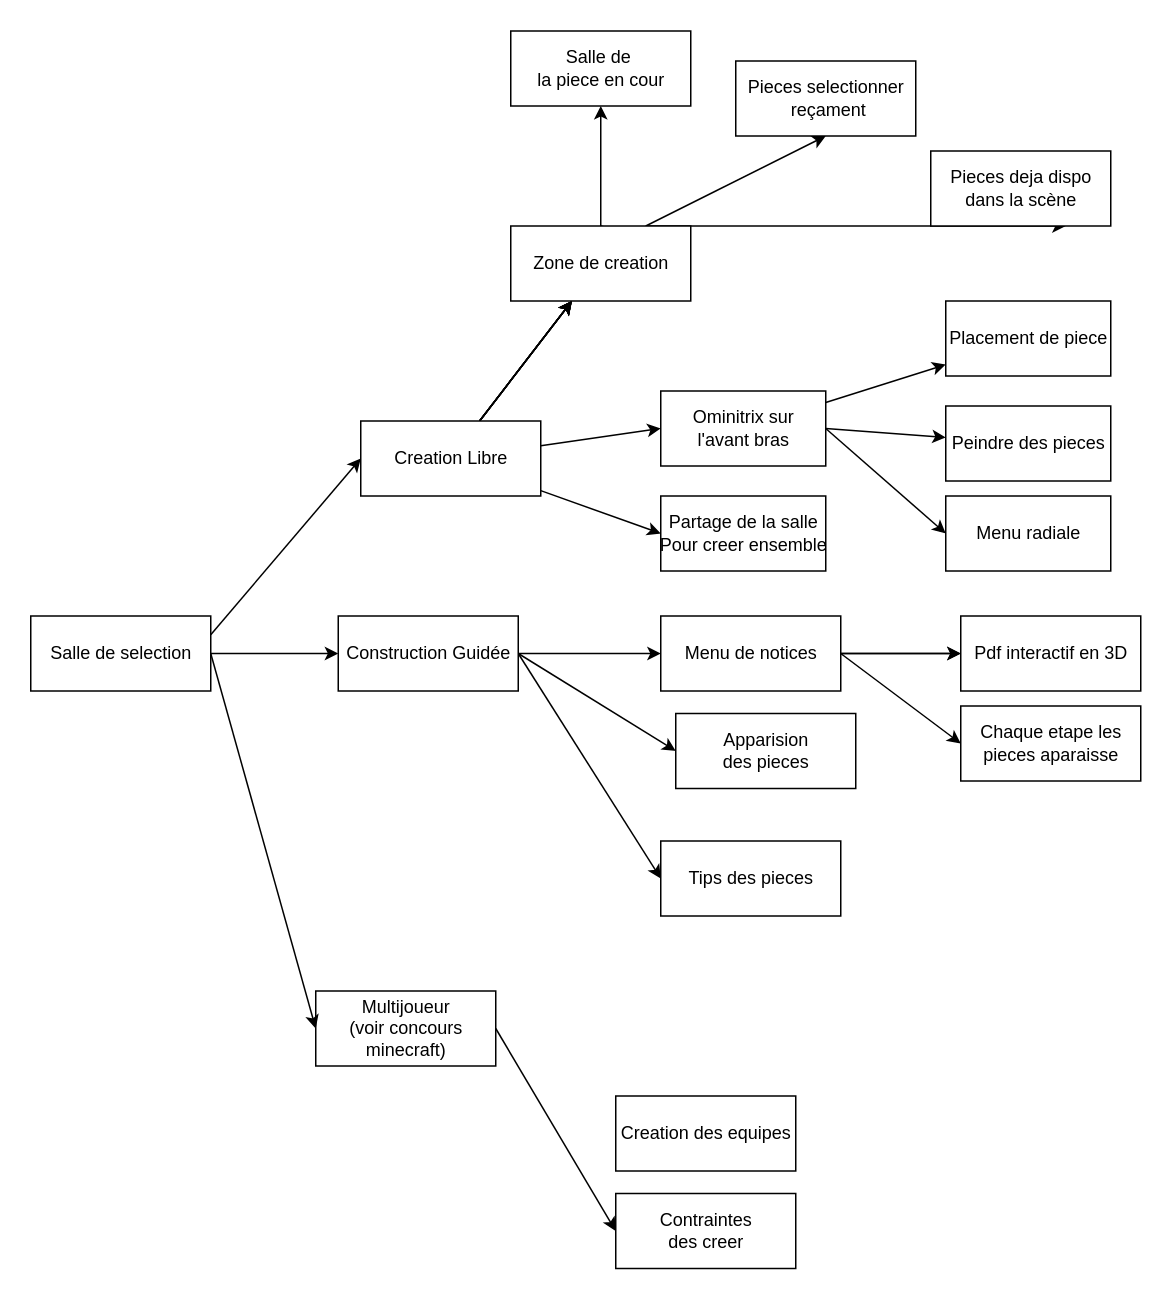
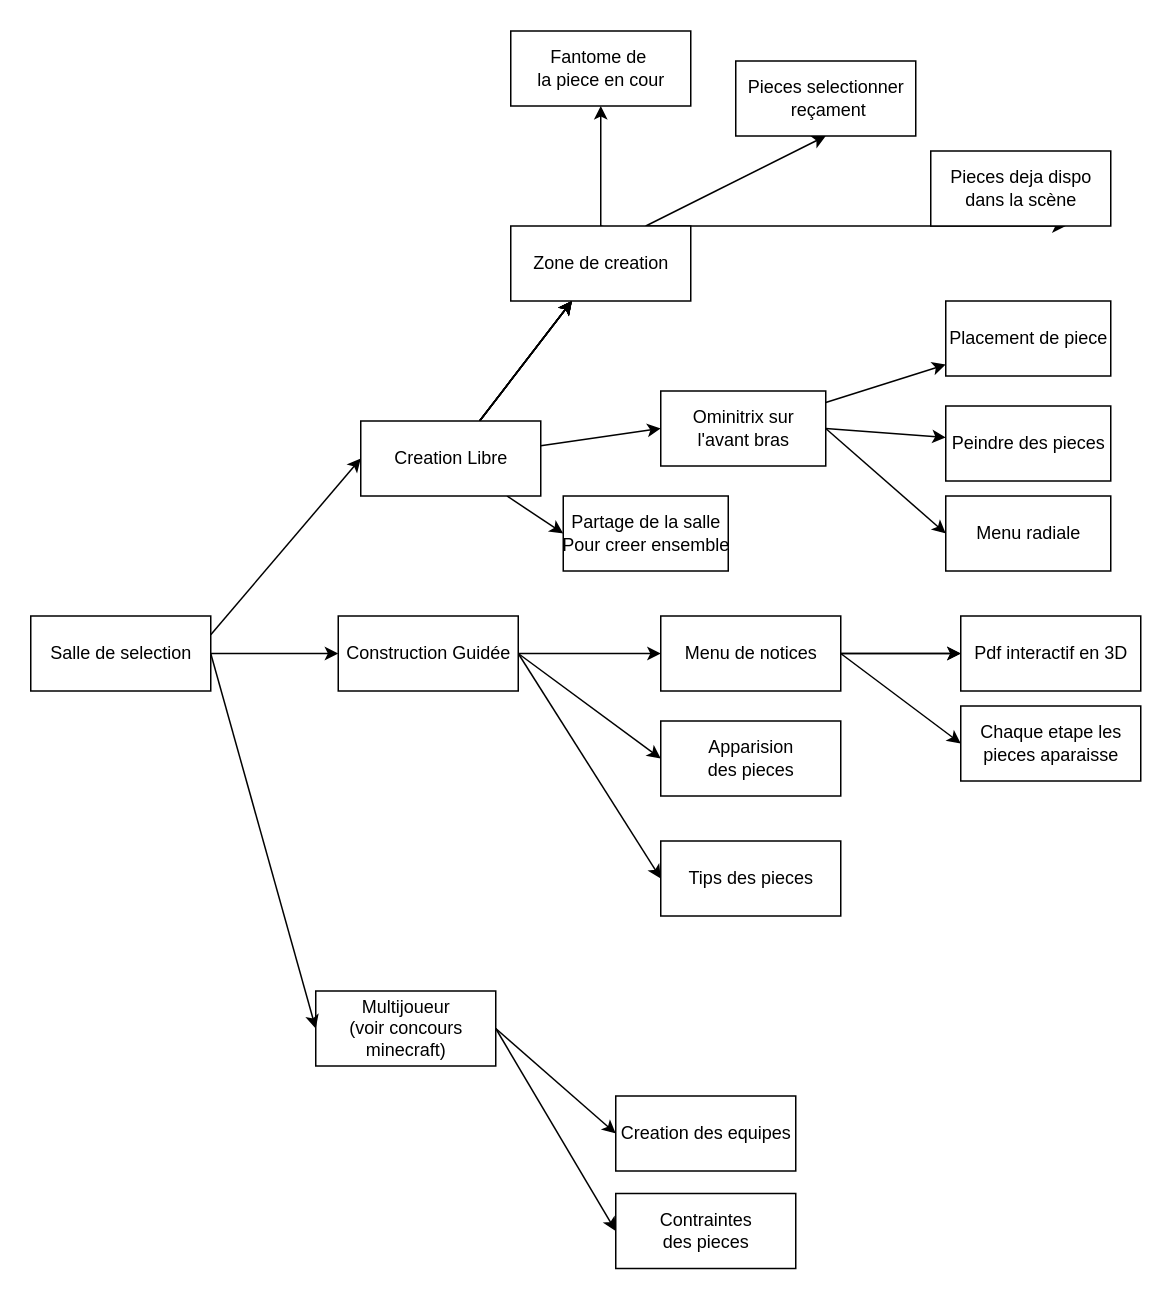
(602, 68) -> (602, 68)
(743, 533) -> (646, 533)
(766, 751) -> (751, 758)
none -> (555, 1080)
(707, 1231) -> (707, 1231)
